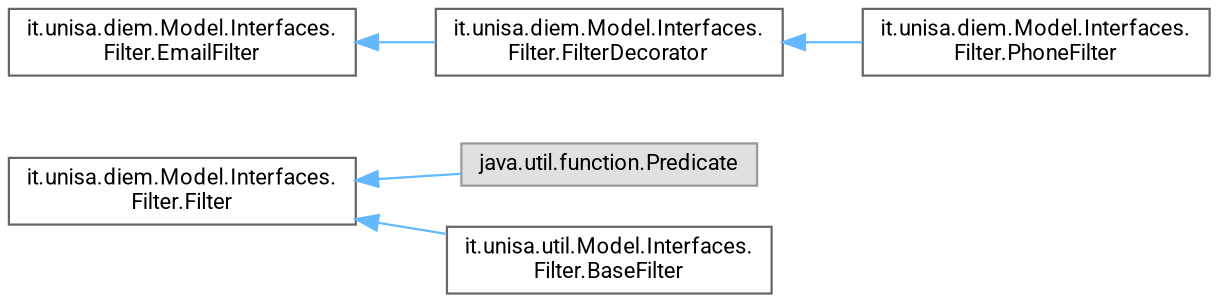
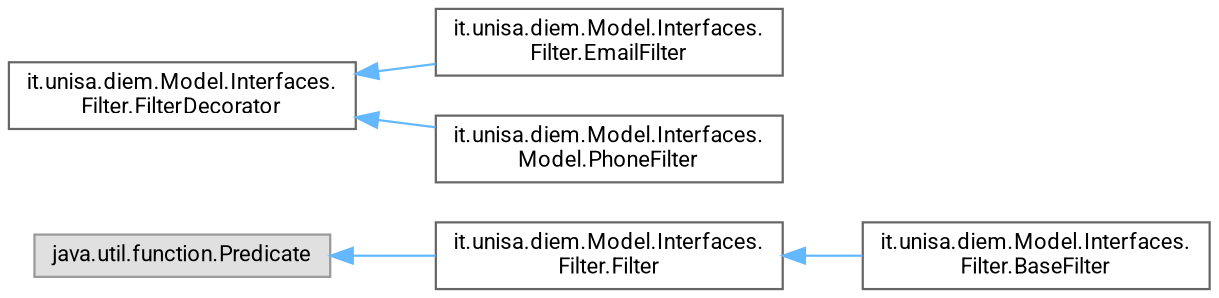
(407, 42) -> (407, 68)
(1036, 42) -> (609, 149)
(420, 176) -> (394, 256)
(609, 260) -> (1036, 256)
